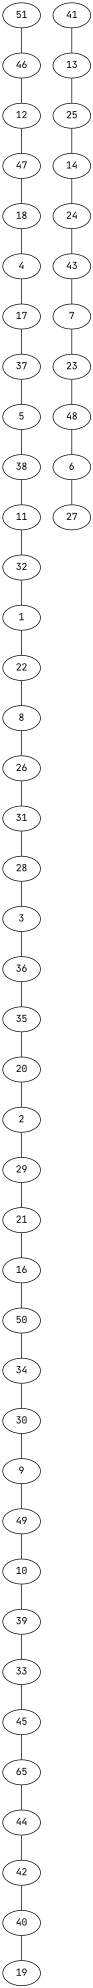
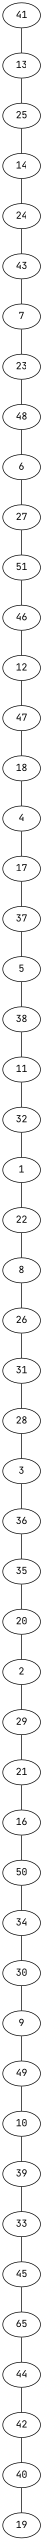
none -> (22, 543)
